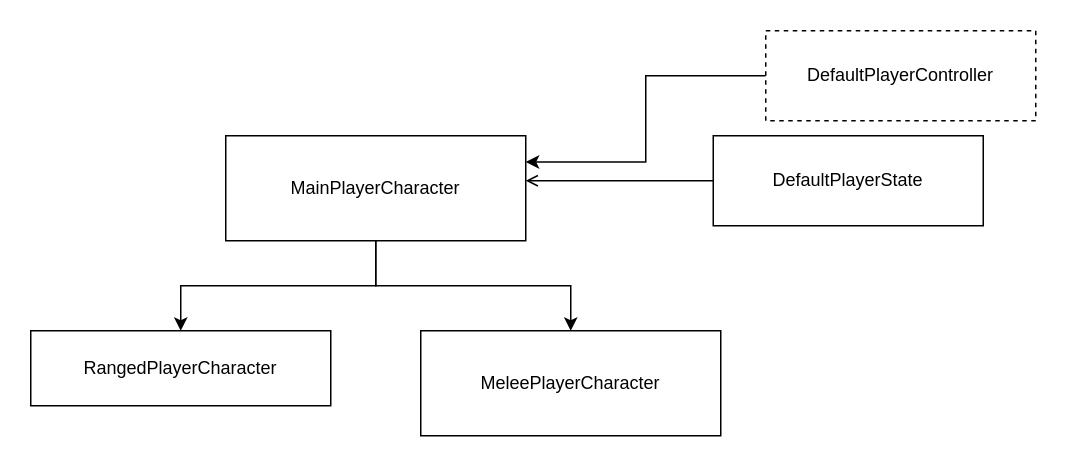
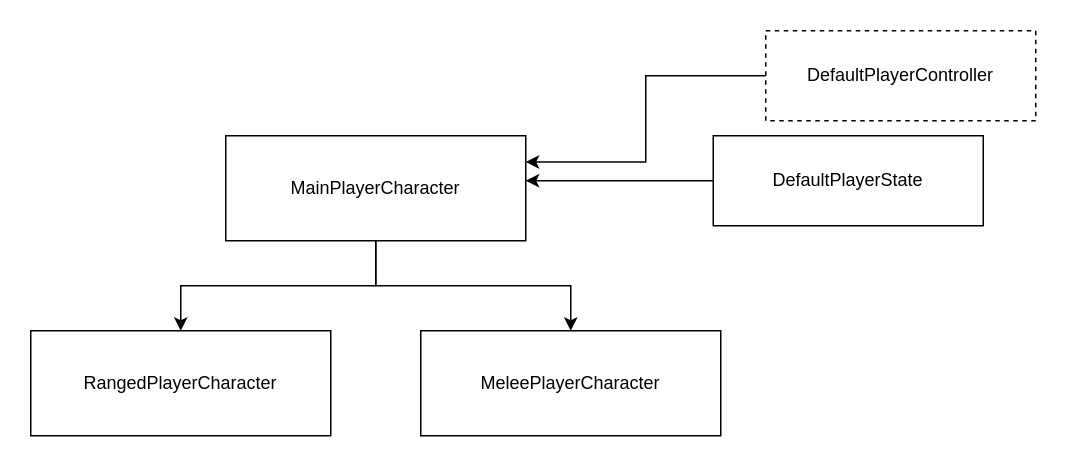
(534, 181) -> (537, 181)
(181, 368) -> (181, 383)
